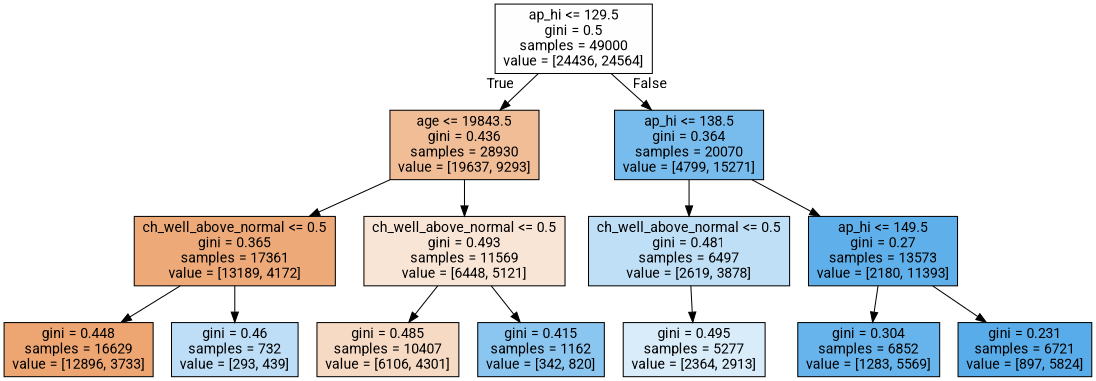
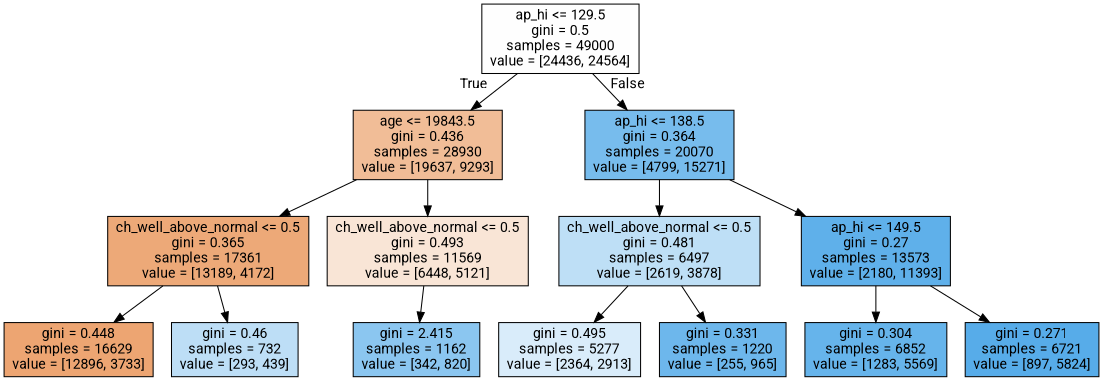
(388, 350) -> none
(541, 350) -> (416, 350)
none -> (723, 350)
(1025, 350) -> (1032, 350)
